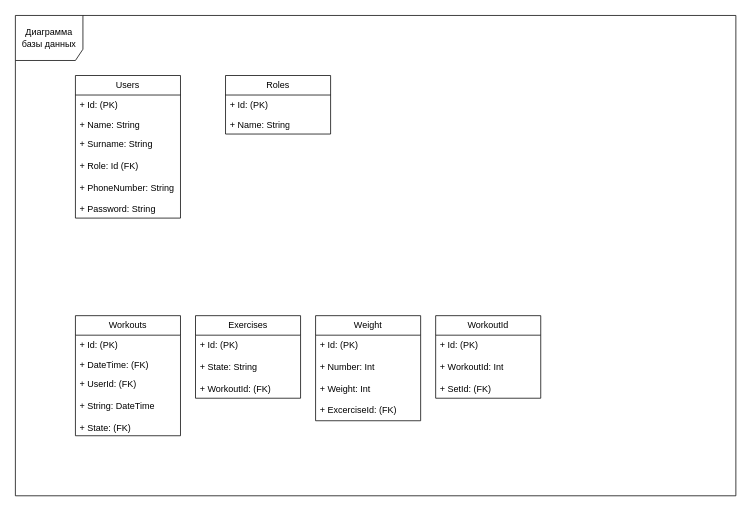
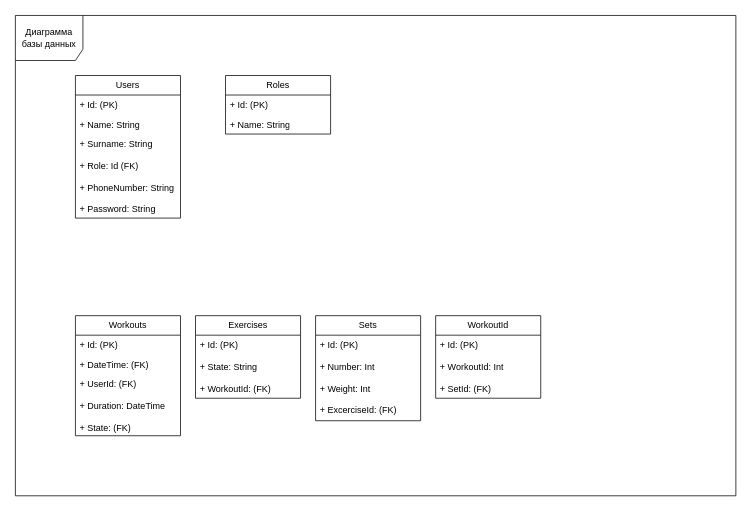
(368, 325) -> (368, 325)
(119, 395) -> (124, 395)
